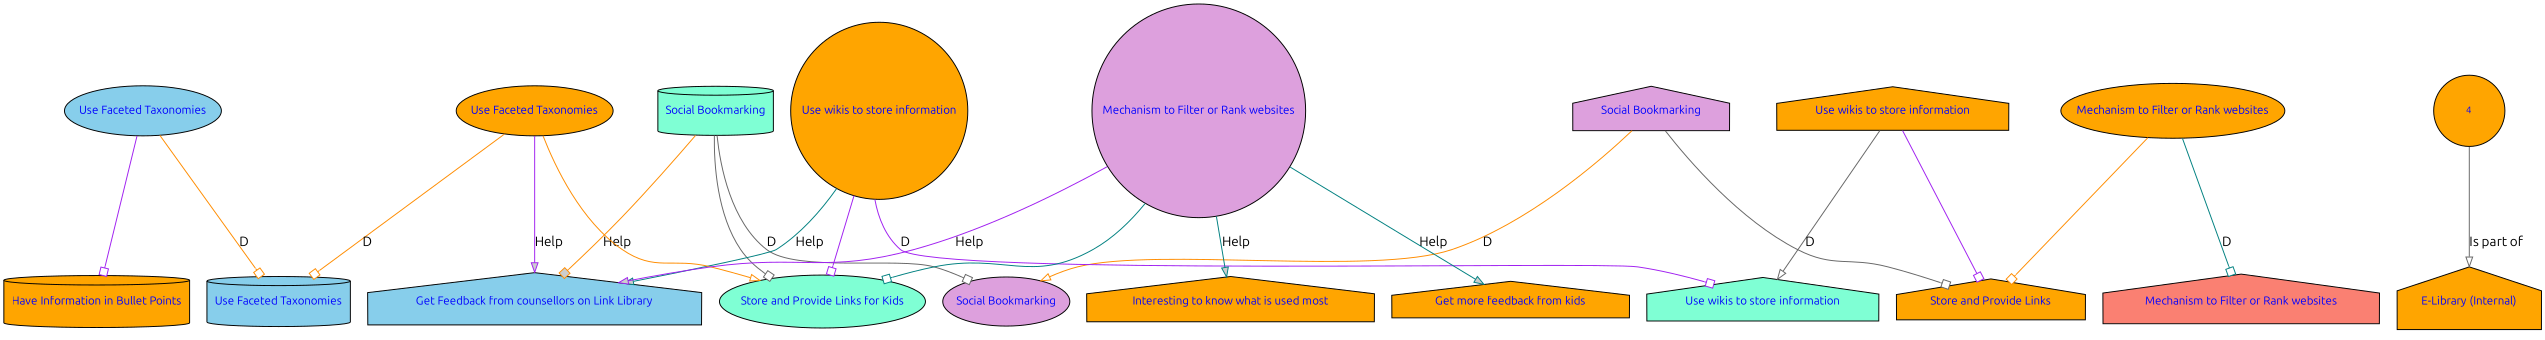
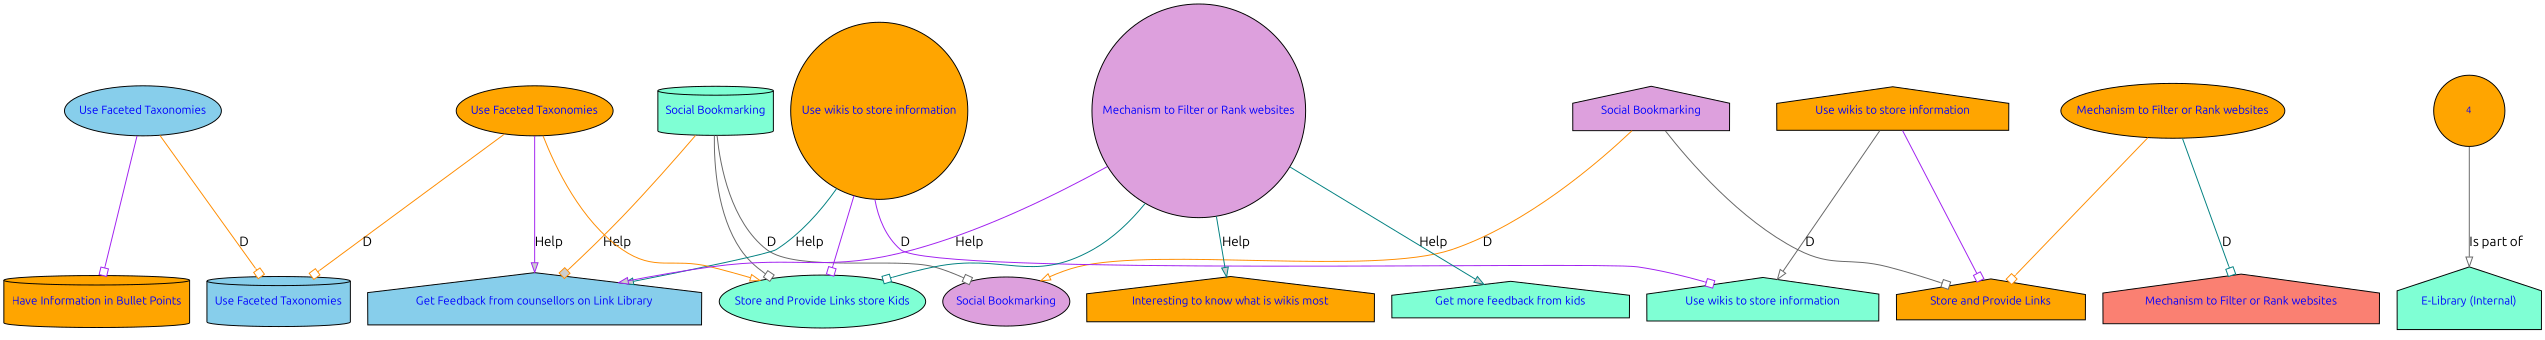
(822, 302) -> (822, 302)
(1231, 302) -> (1231, 302)
(1511, 302) -> (1511, 302)
(2469, 302) -> (2469, 302)
